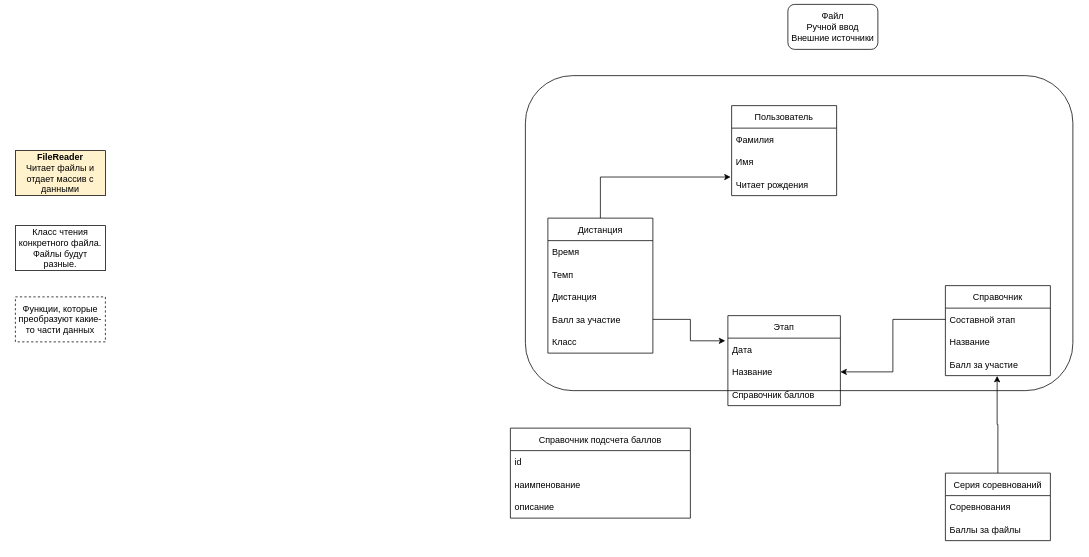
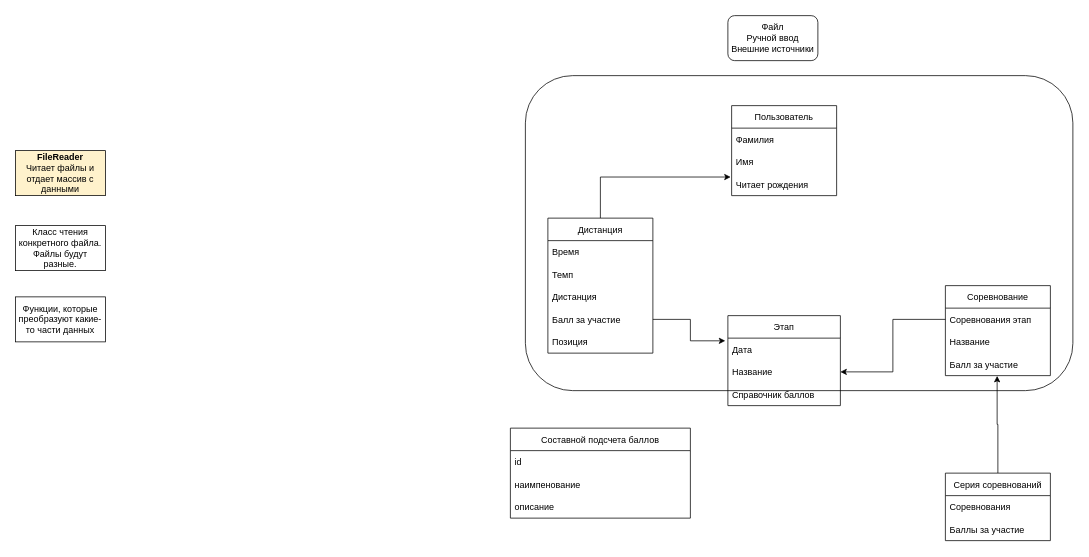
(833, 27) -> (773, 38)
(998, 297) -> (998, 297)
(60, 319) -> (60, 319)
(984, 320) -> (991, 320)
(565, 342) -> (570, 342)
(600, 440) -> (600, 440)
(982, 530) -> (987, 530)
